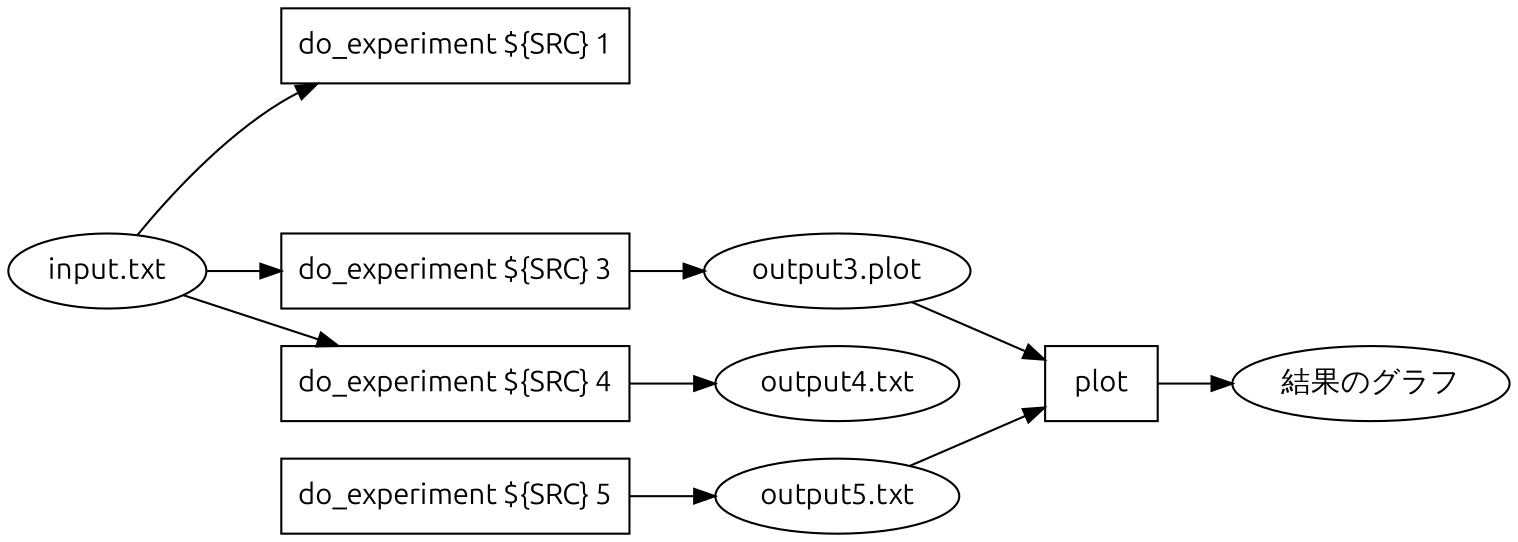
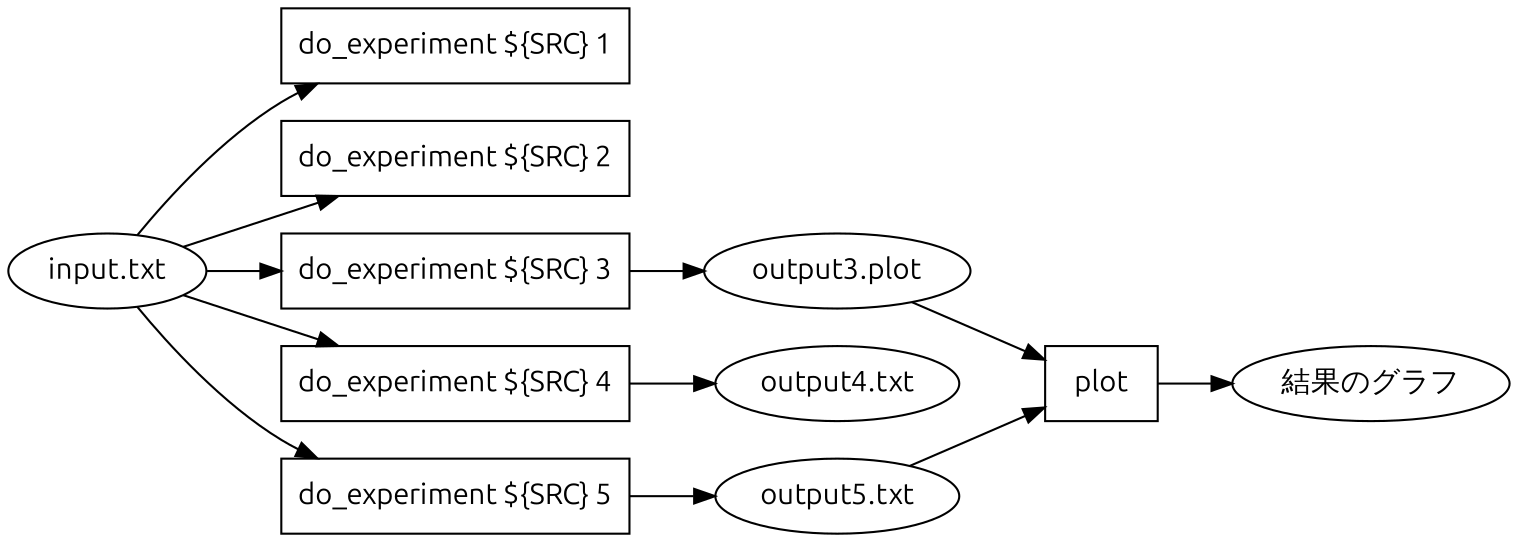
none -> (455, 158)
none -> (211, 386)
